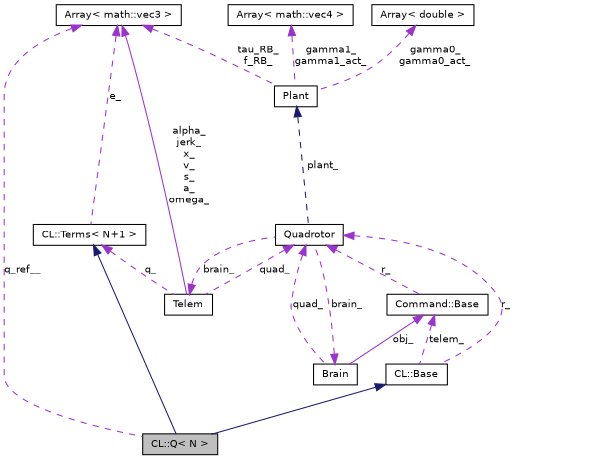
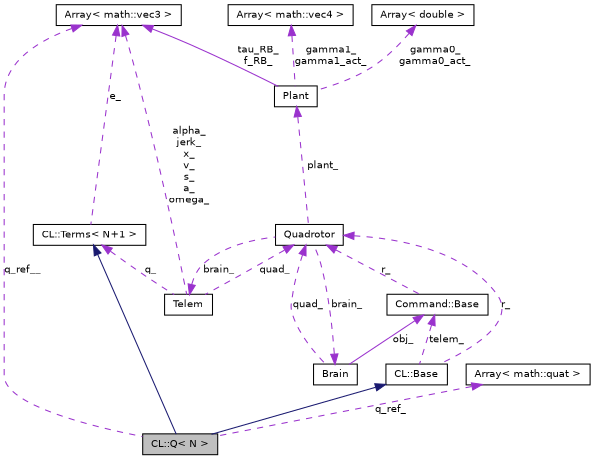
(216, 56) -> (216, 56)
(159, 164) -> (159, 164)
(303, 171) -> (303, 171)
none -> (528, 374)
